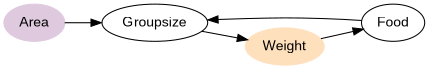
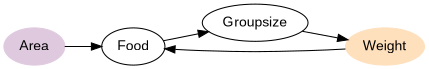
(78, 23) -> (78, 47)
